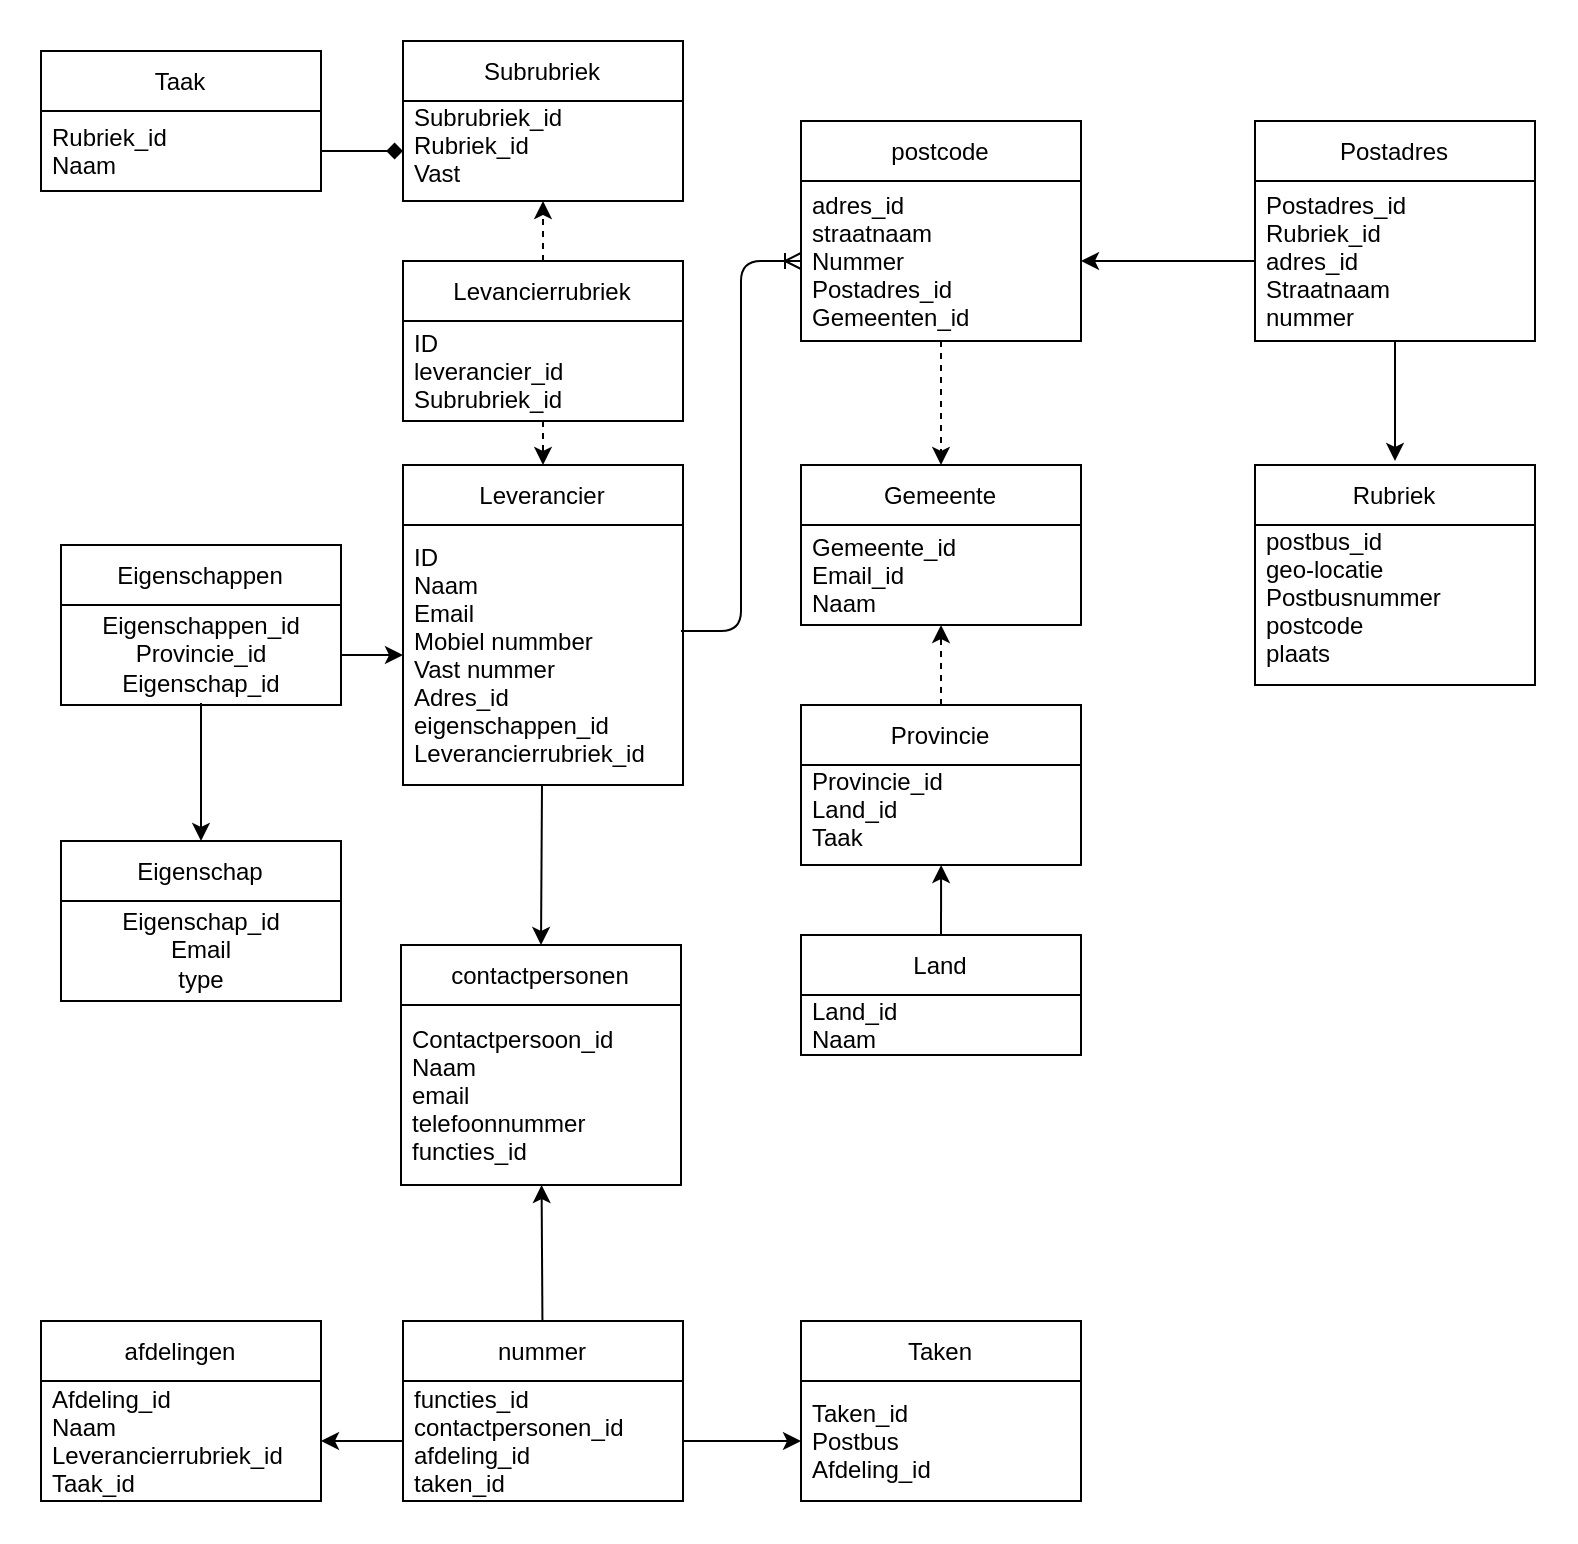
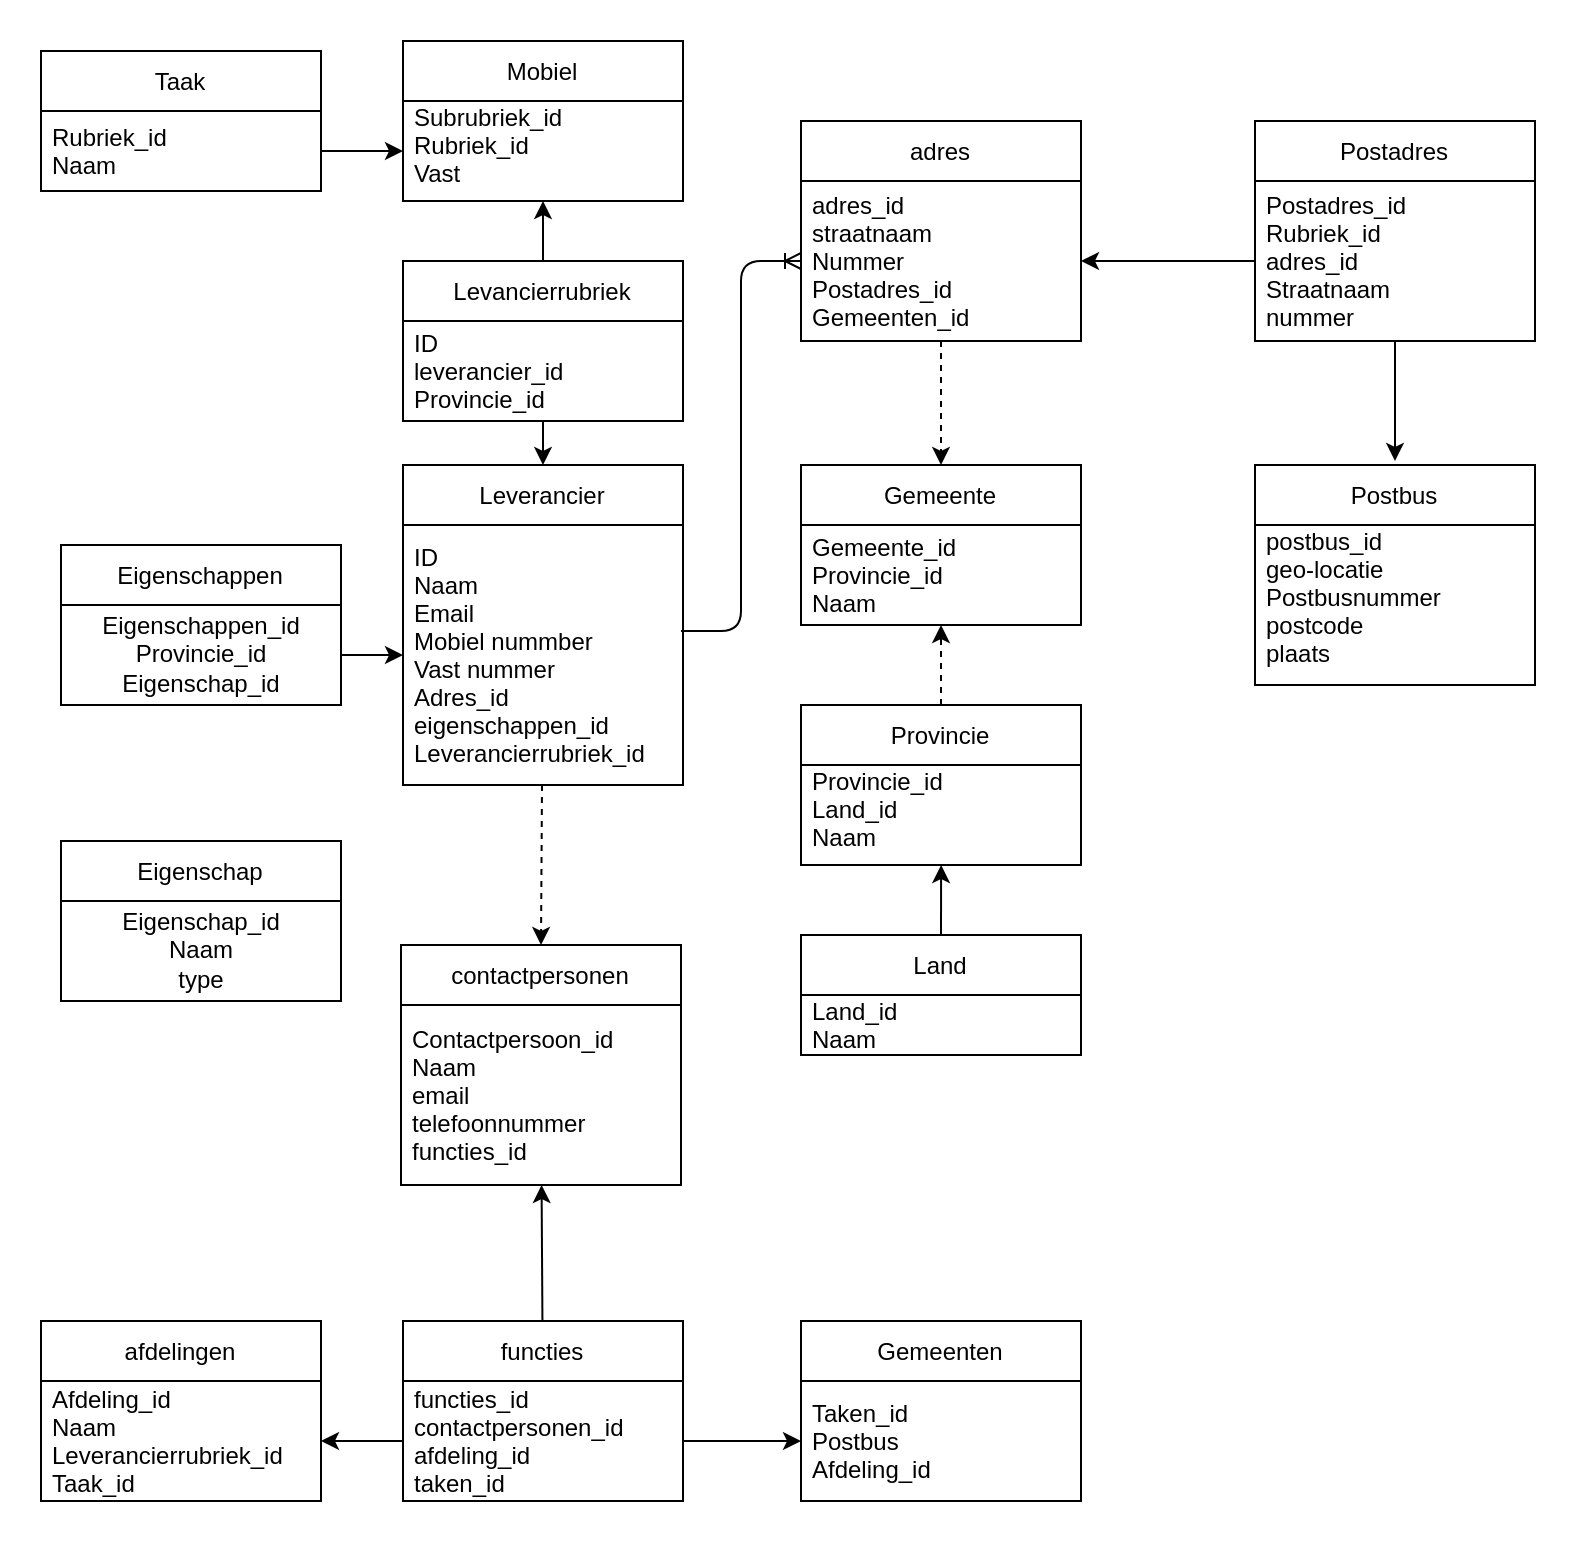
(542, 72) -> (542, 72)
(386, 151) -> (387, 151)
(940, 152) -> (940, 152)
(543, 235) -> (543, 235)
(427, 344) -> (427, 344)
(543, 434) -> (543, 434)
(1394, 496) -> (1394, 496)
(883, 548) -> (883, 548)
(201, 768) -> none
(883, 782) -> (883, 782)
(542, 858) -> (542, 858)
(202, 951) -> (202, 951)
(542, 1352) -> (542, 1352)
(940, 1352) -> (940, 1352)
